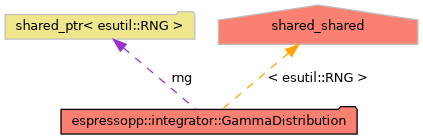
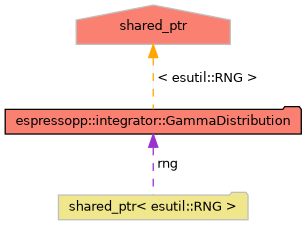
(318, 27) -> (153, 27)
(160, 79) -> (153, 171)
